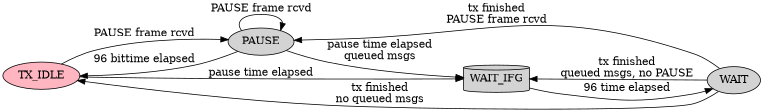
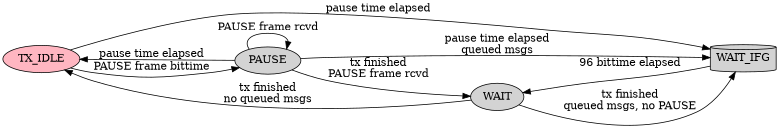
(514, 26) -> (376, 89)
(144, 34) -> (152, 67)
(144, 59) -> (152, 54)
(627, 88) -> (630, 63)
